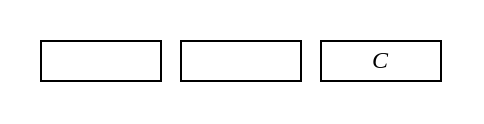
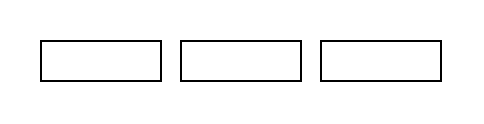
(381, 61) -> none
